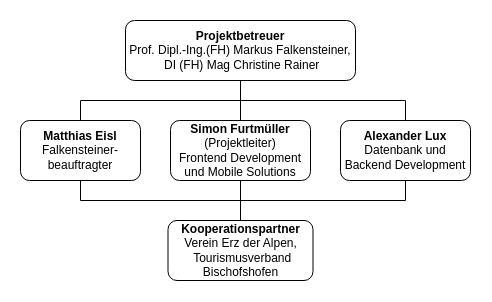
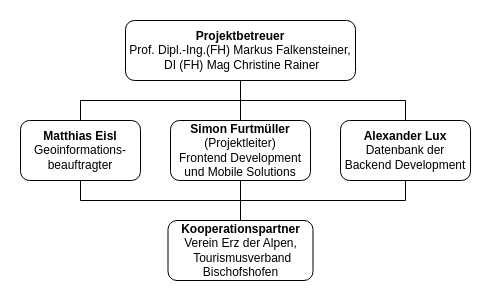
(81, 151) -> (81, 151)
(406, 151) -> (406, 151)
